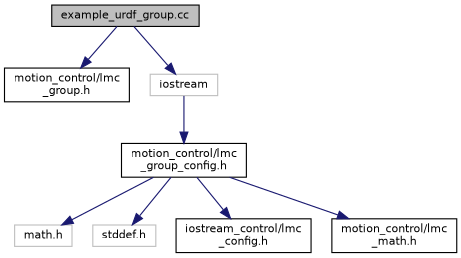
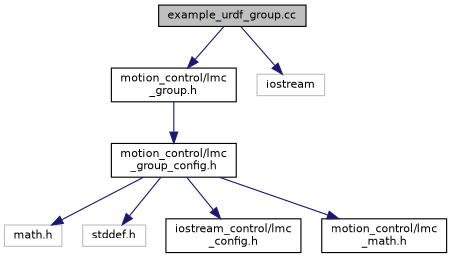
(184, 114) -> (174, 117)
